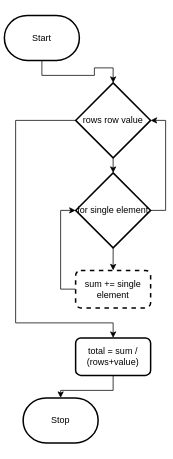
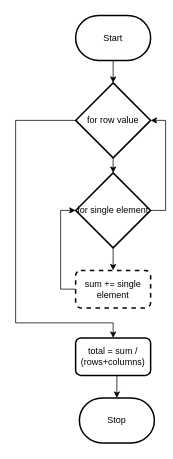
(42, 38) -> (113, 38)
(113, 120) -> (113, 120)
(113, 357) -> (113, 357)
(60, 420) -> (117, 420)
